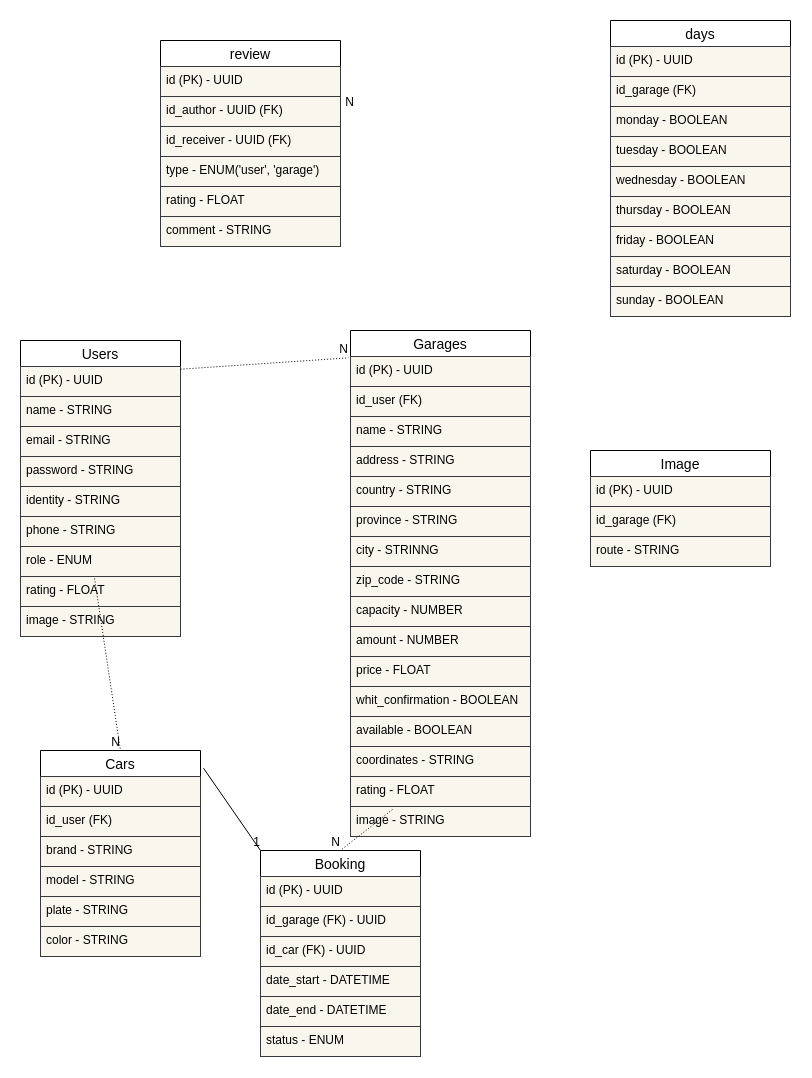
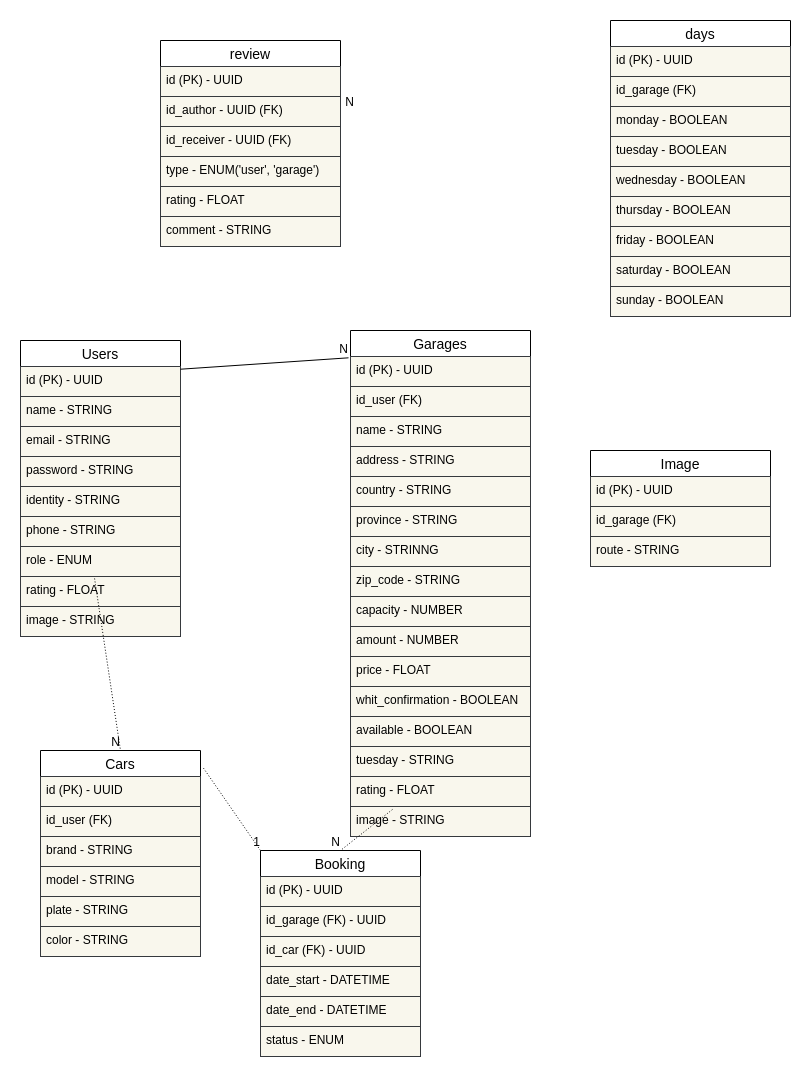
(265, 364) -> (265, 364)
(419, 760) -> (407, 760)
(232, 809) -> (232, 809)
